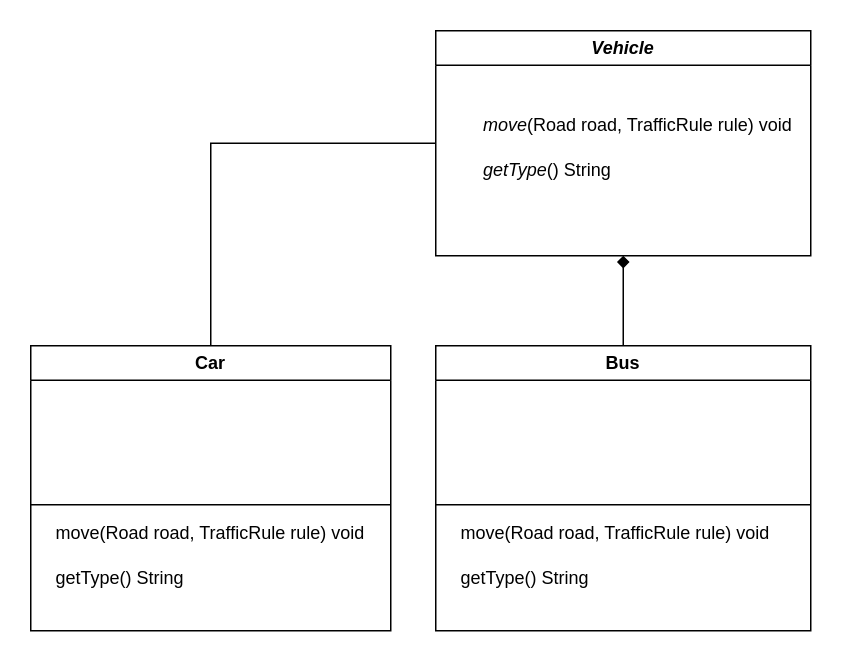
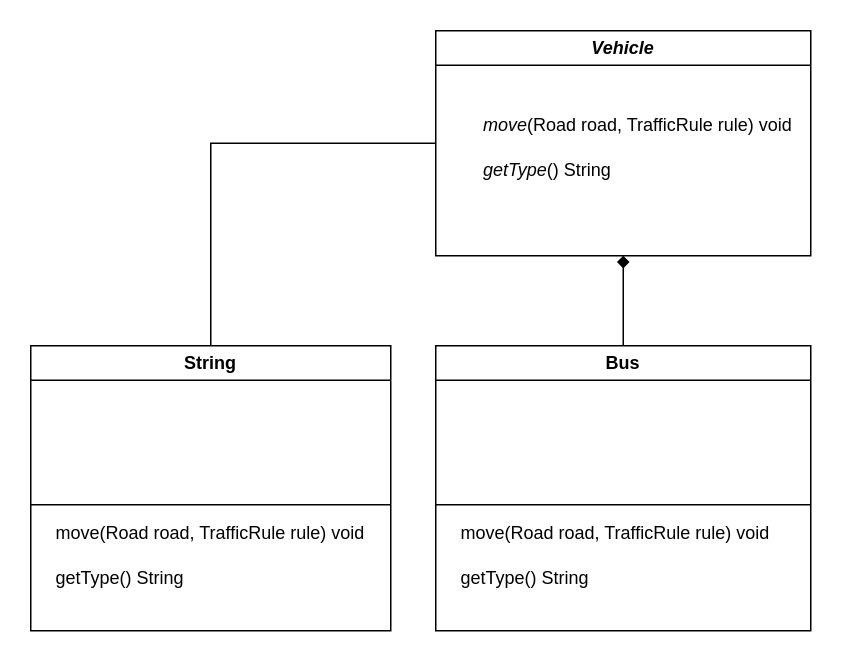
(211, 364) -> (211, 364)
